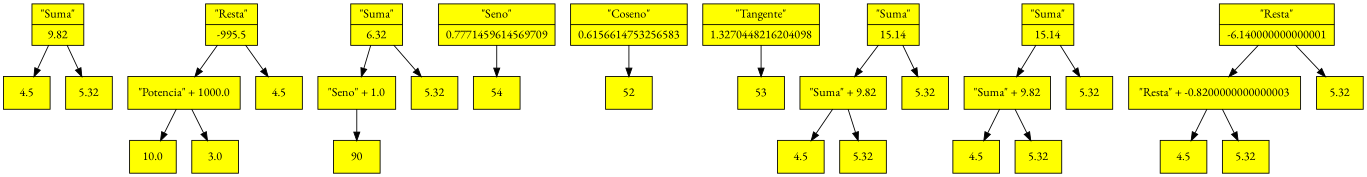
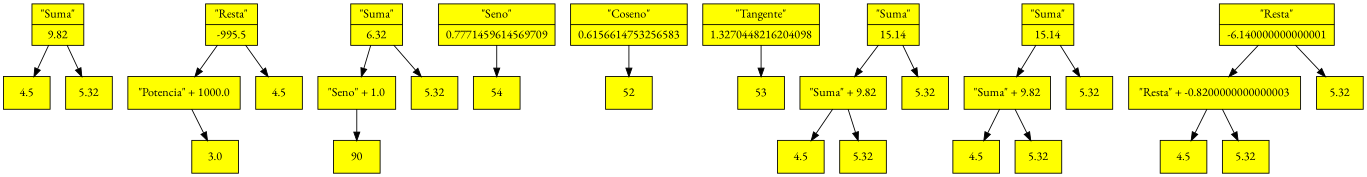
(153, 157) -> none
